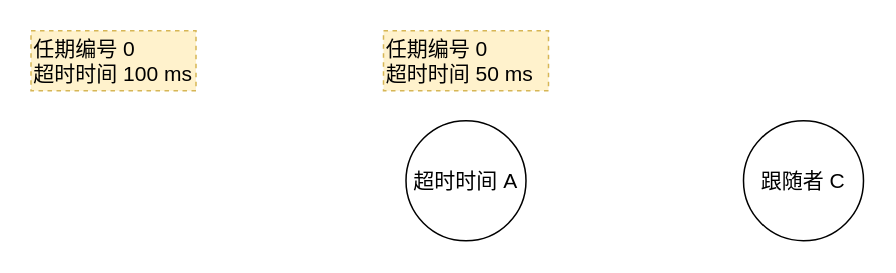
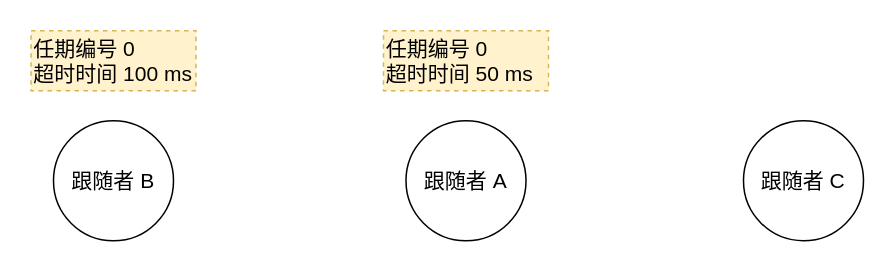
none -> (113, 181)
(466, 181) -> (466, 181)
